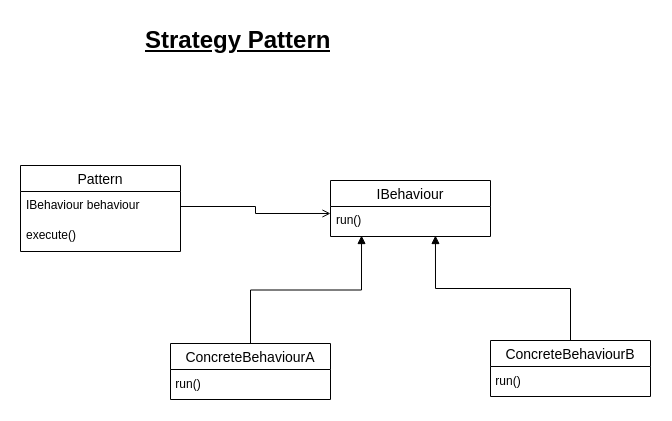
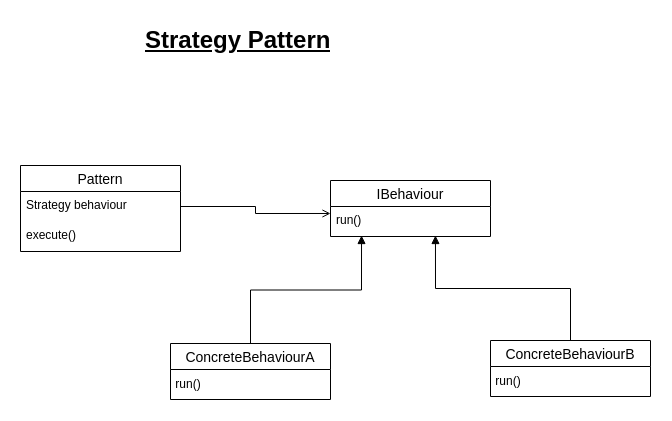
(89, 205) -> (83, 205)
